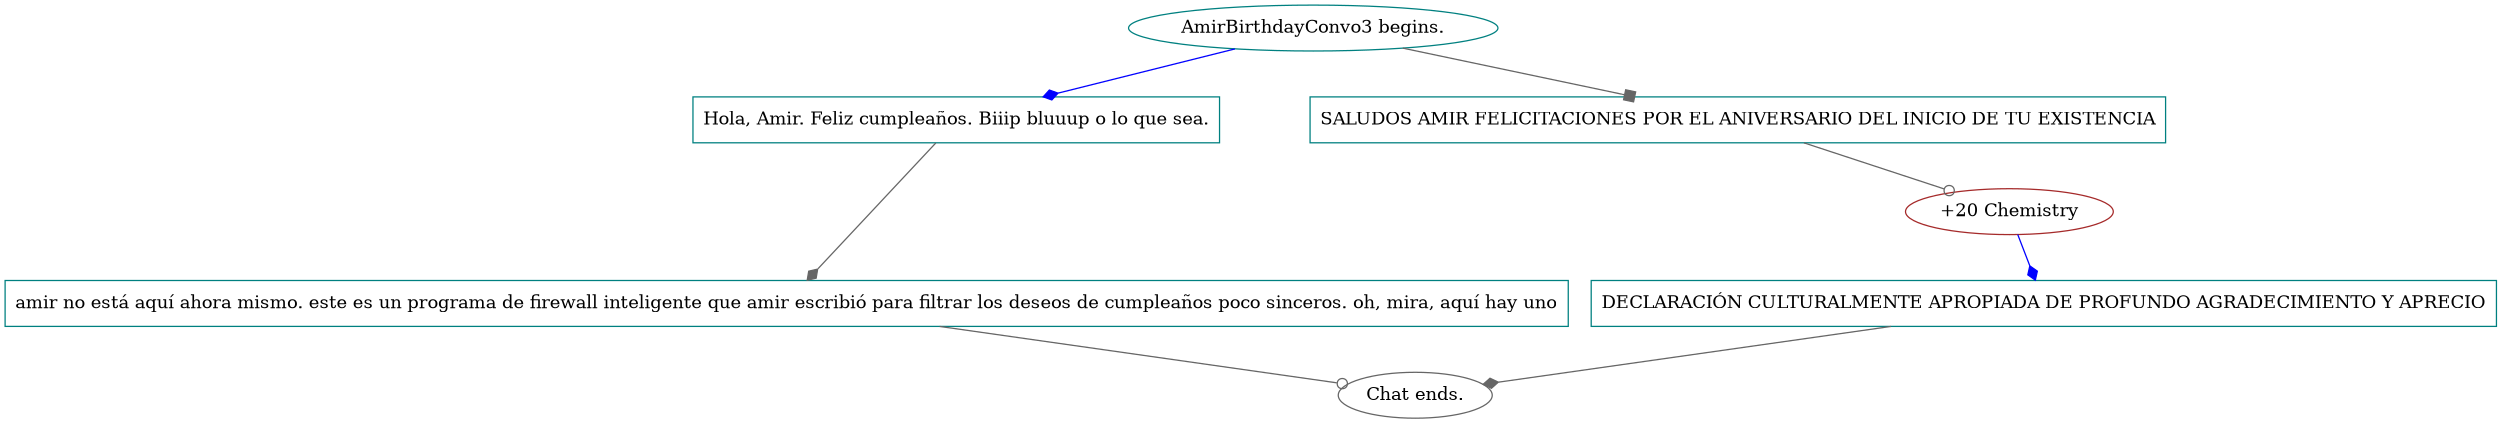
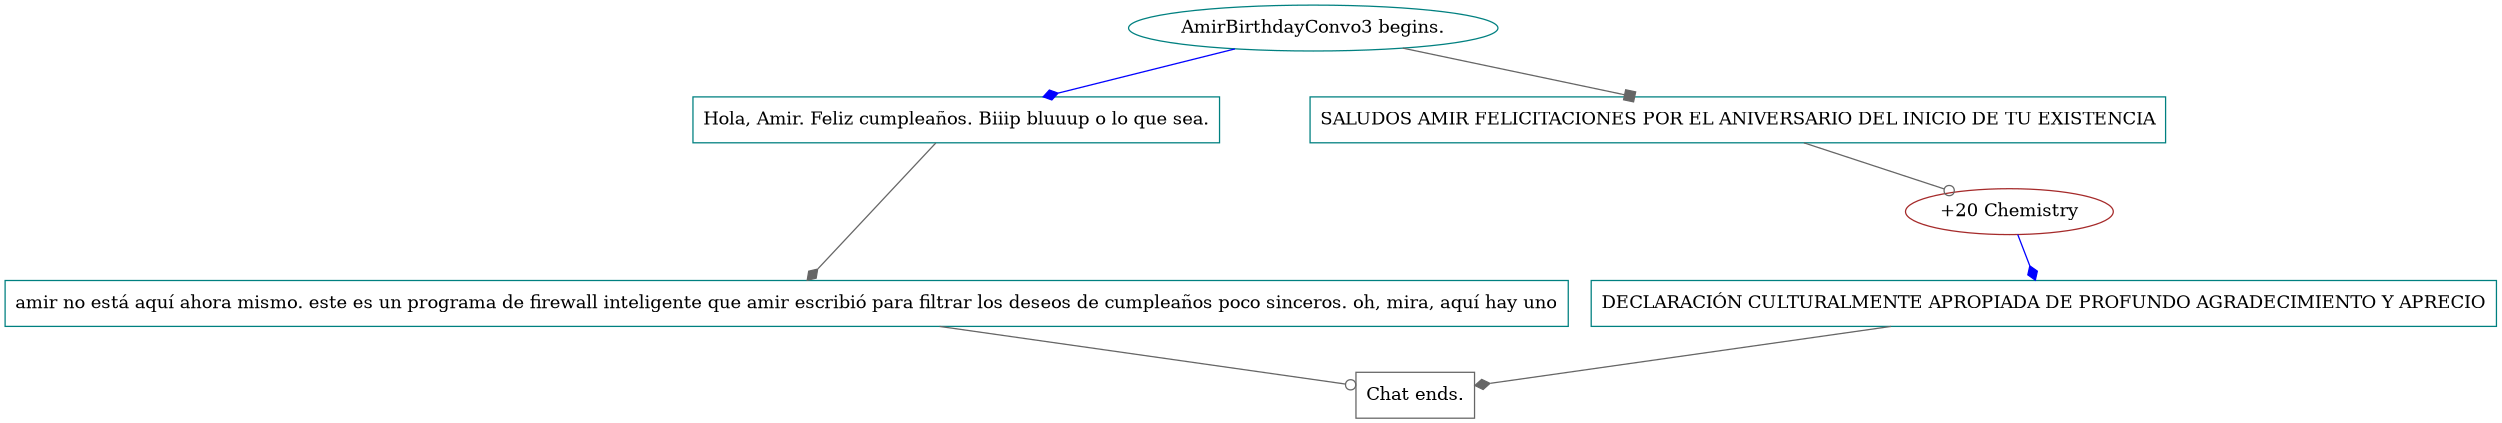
(1415, 395) -> (1415, 395)
